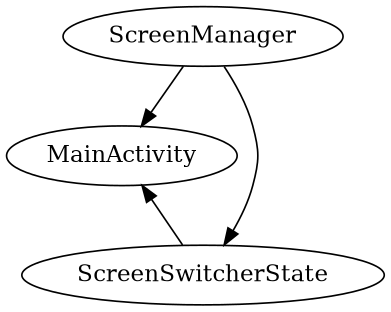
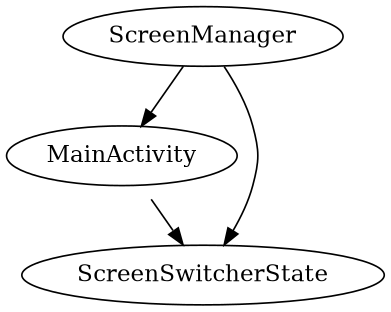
(167, 222) -> (162, 215)
